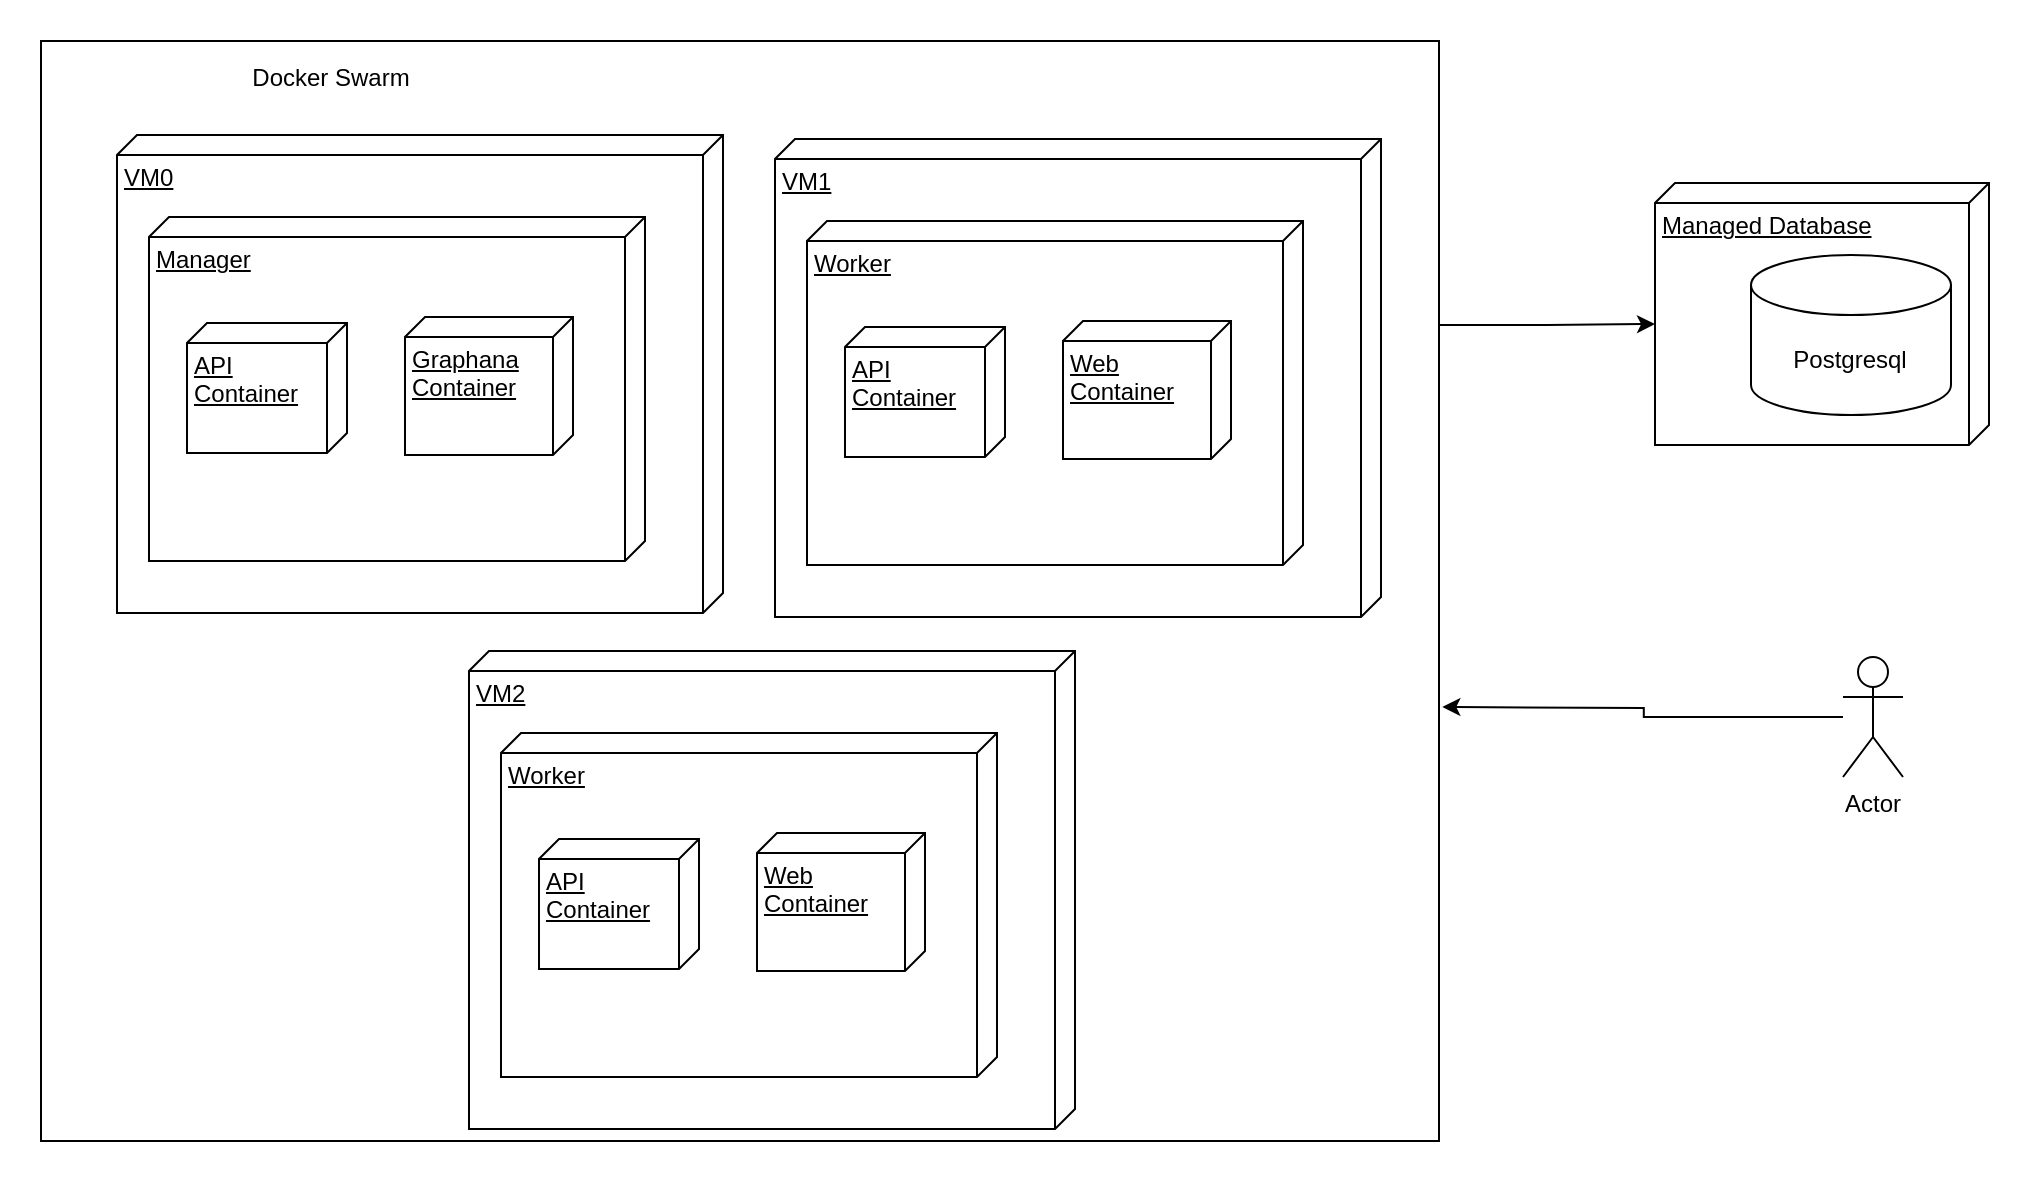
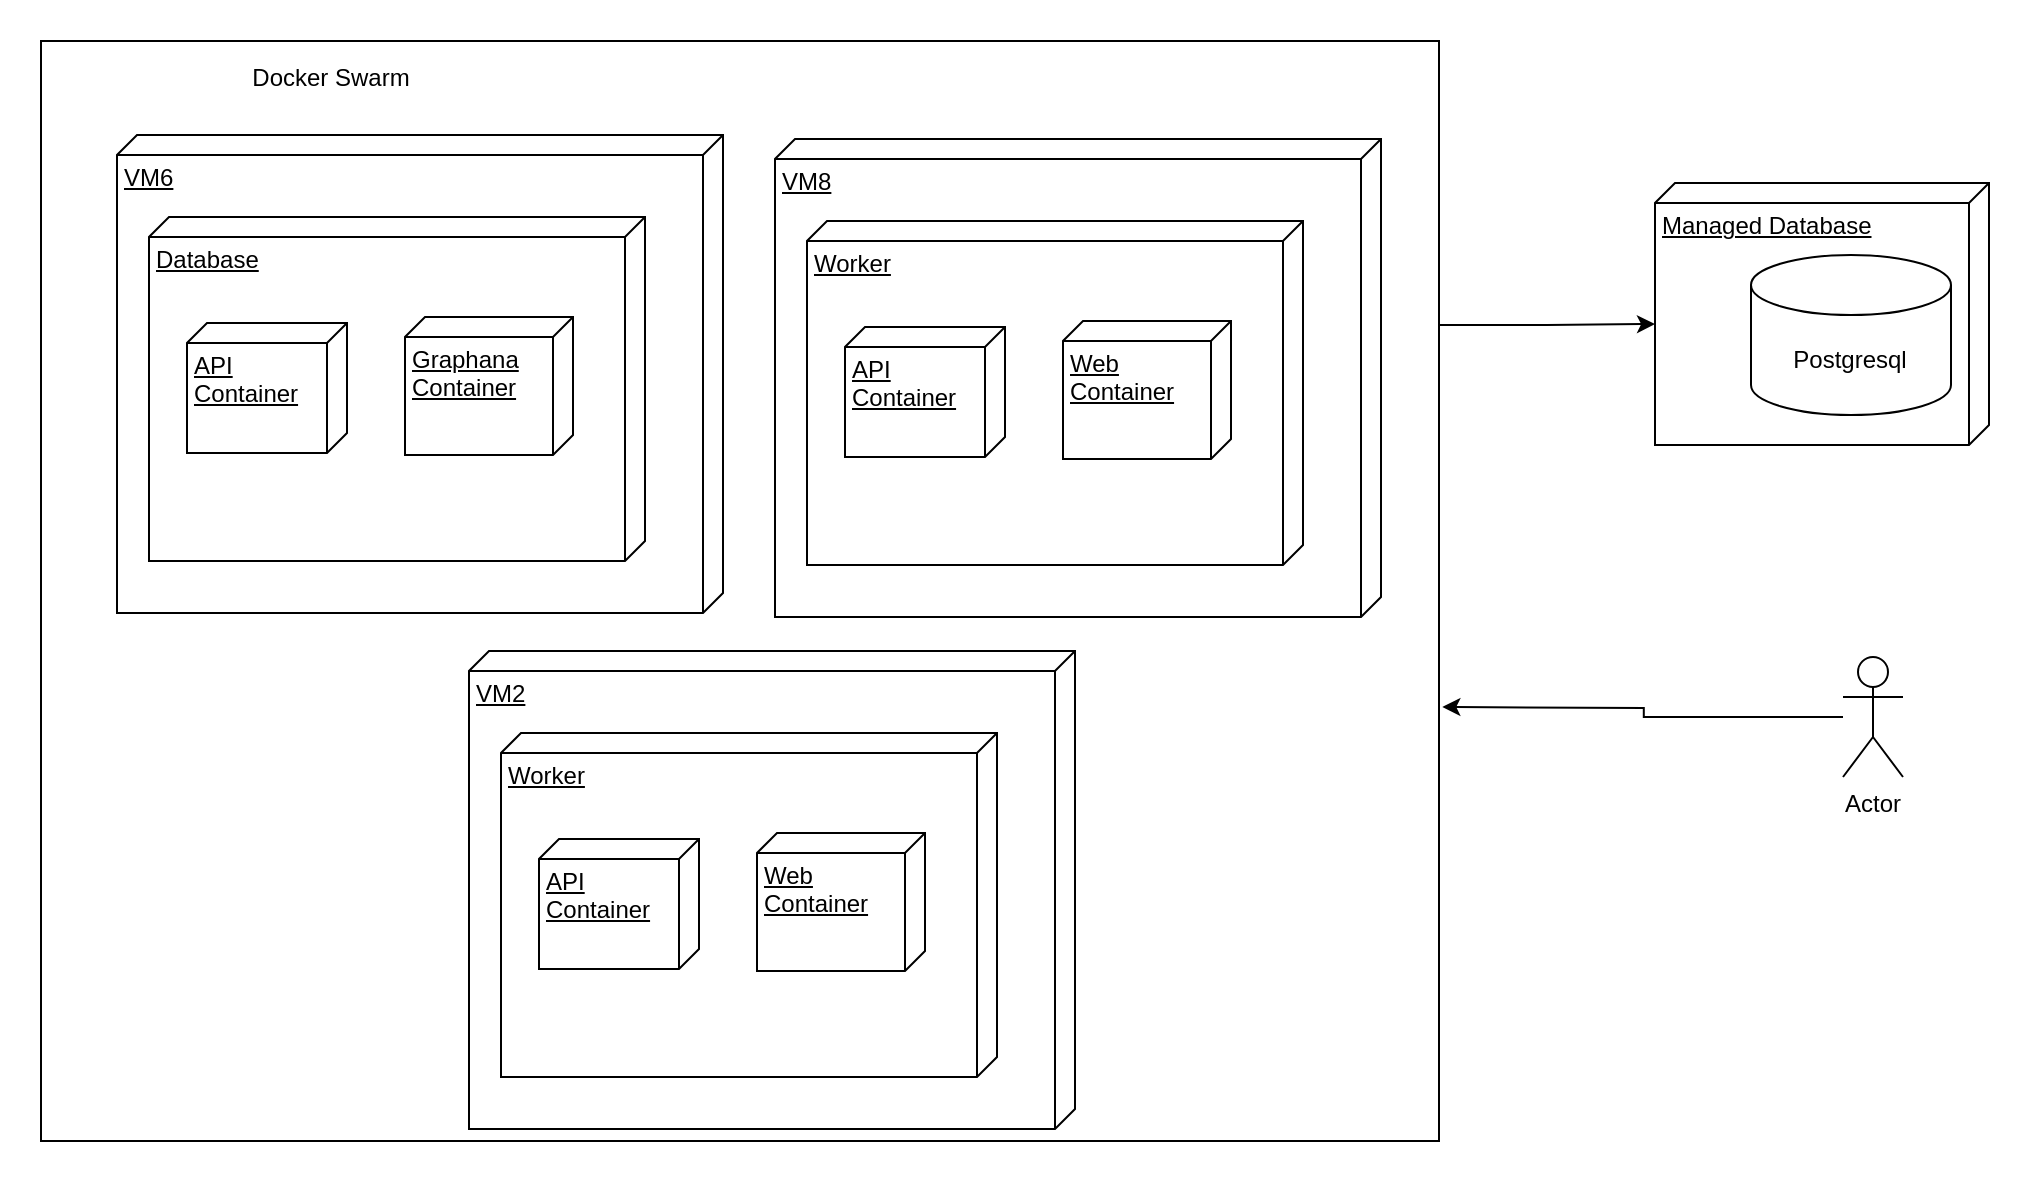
(145, 179) -> (145, 179)
(803, 183) -> (803, 183)
(204, 261) -> (211, 261)
